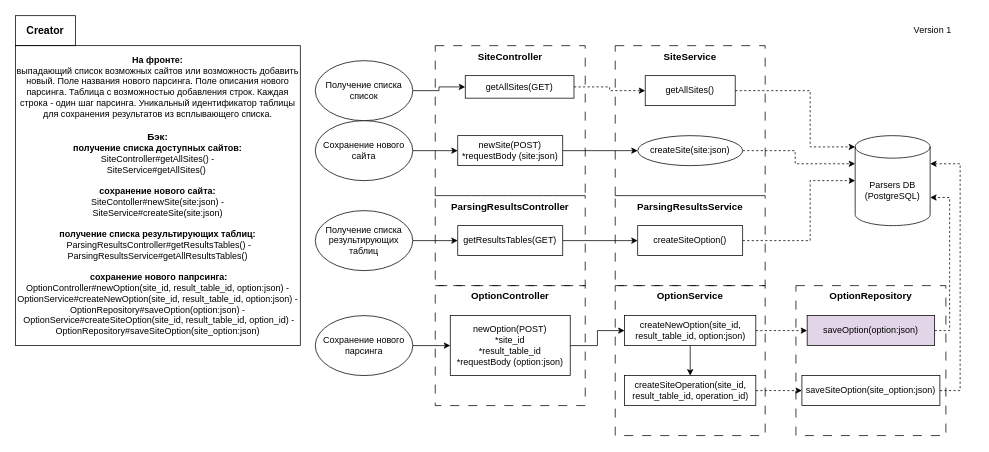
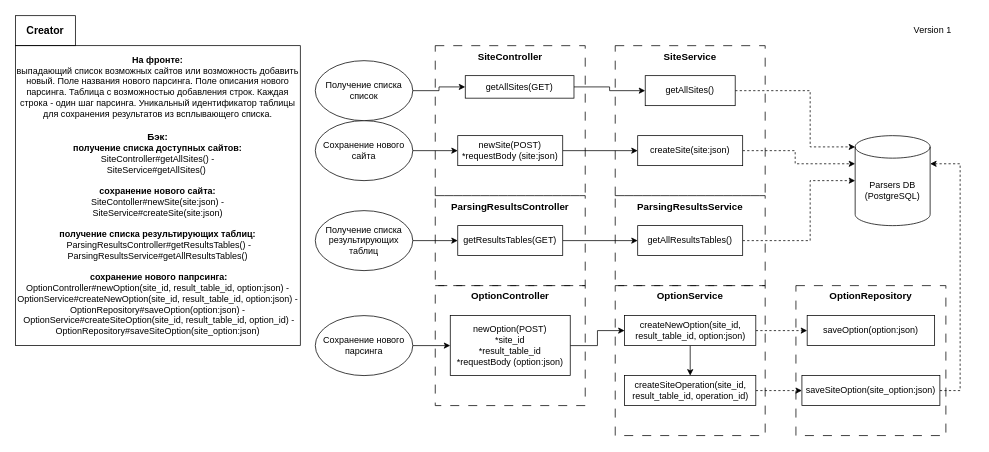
(608, 87) -> (608, 87)
(690, 150) -> (690, 150)
(690, 240) -> (690, 240)
(950, 264) -> none
(871, 330) -> (871, 330)
